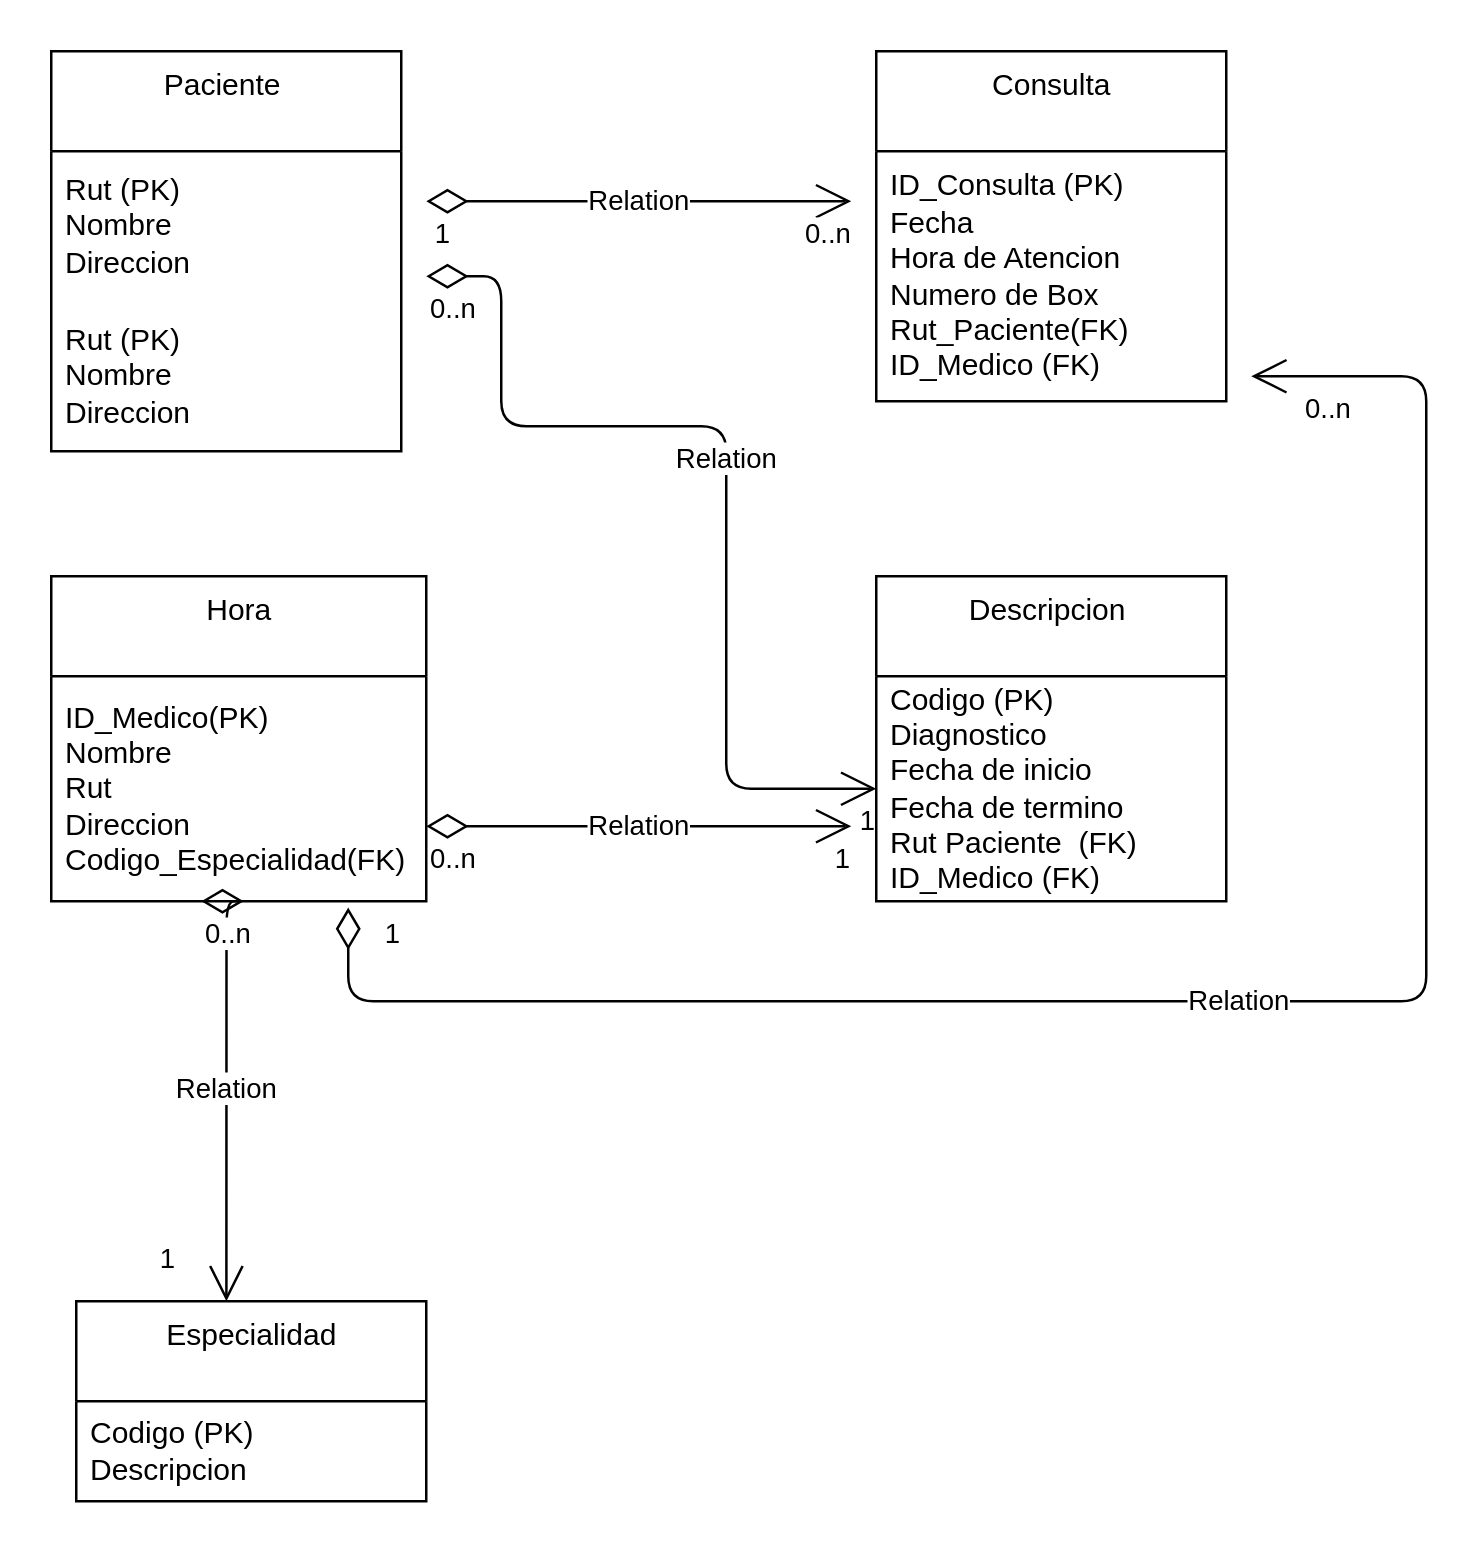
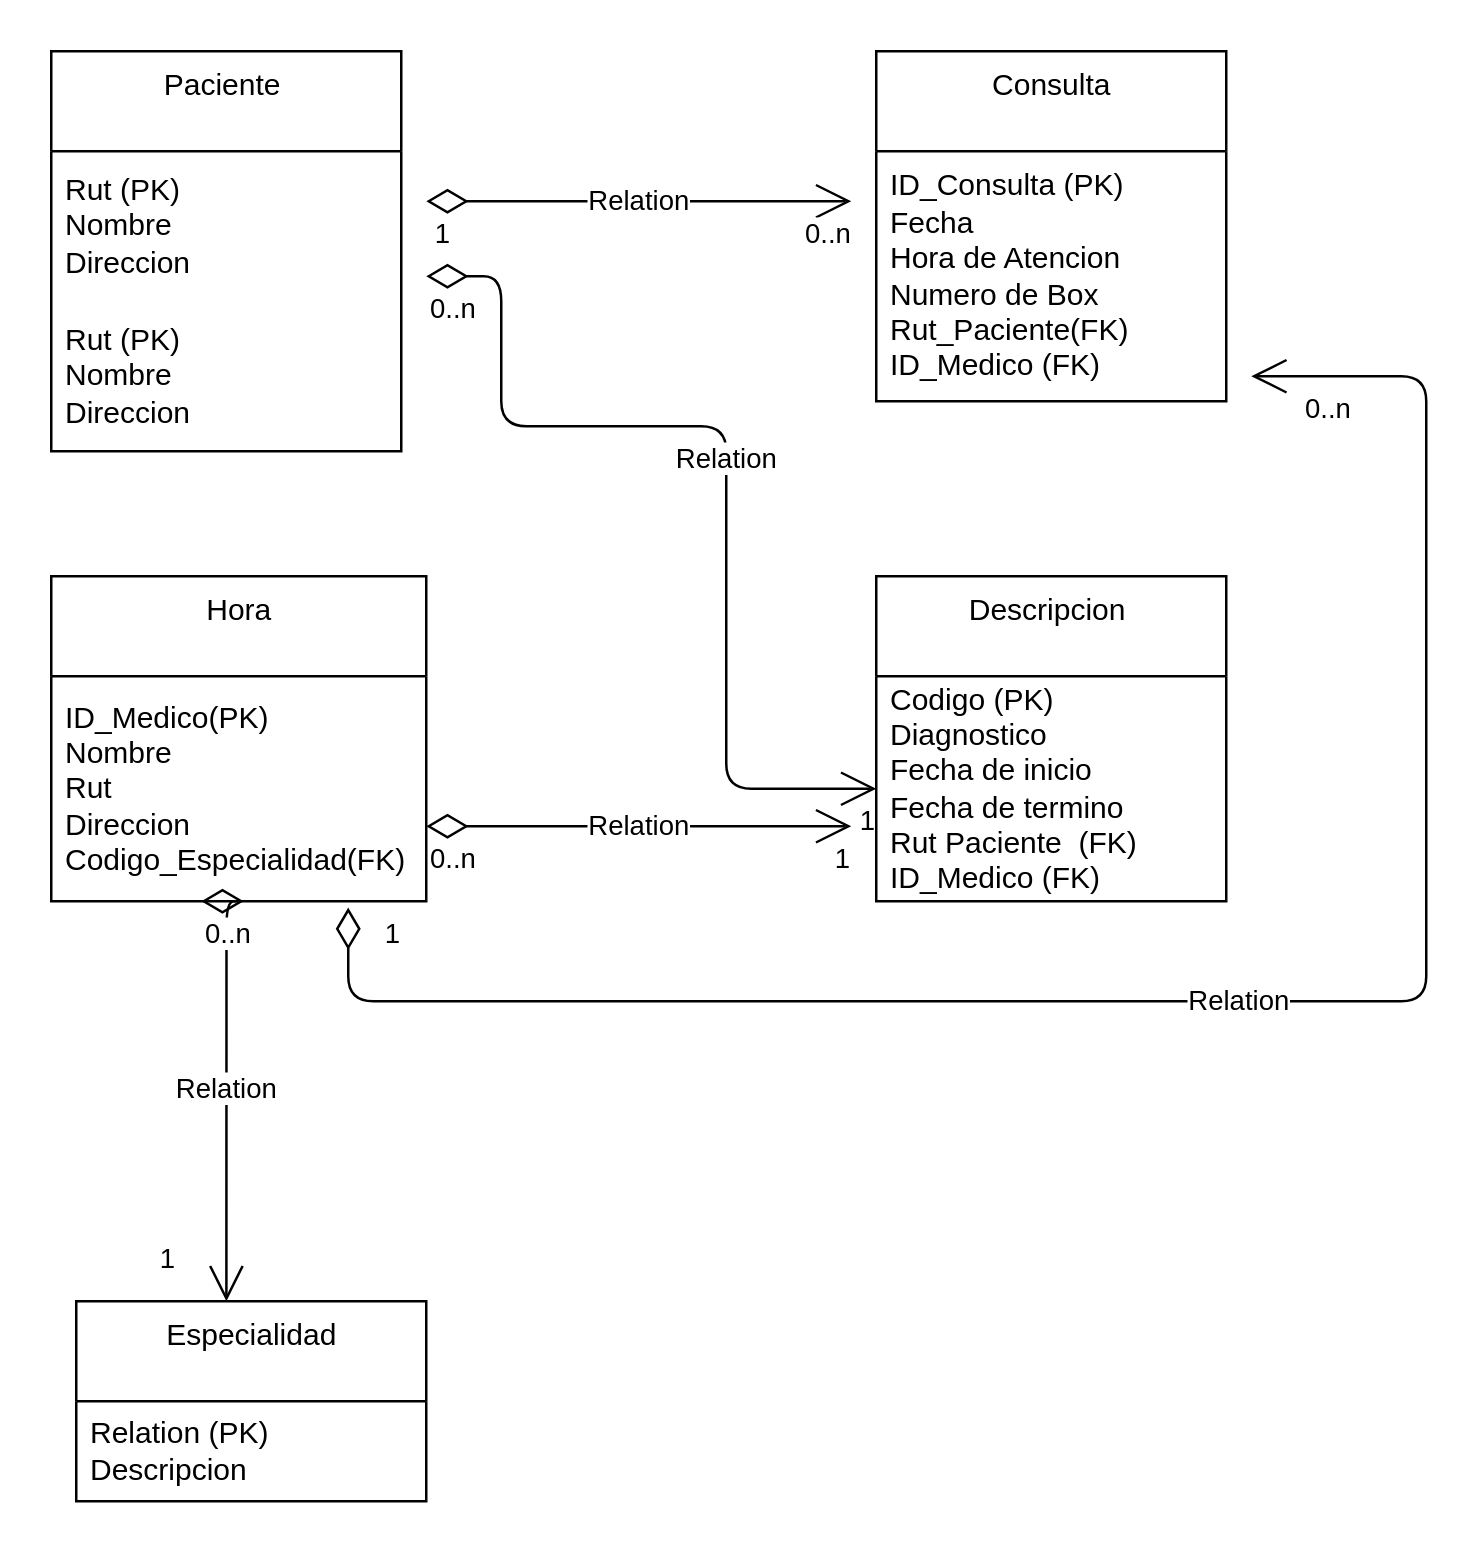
(176, 1451) -> (189, 1451)
